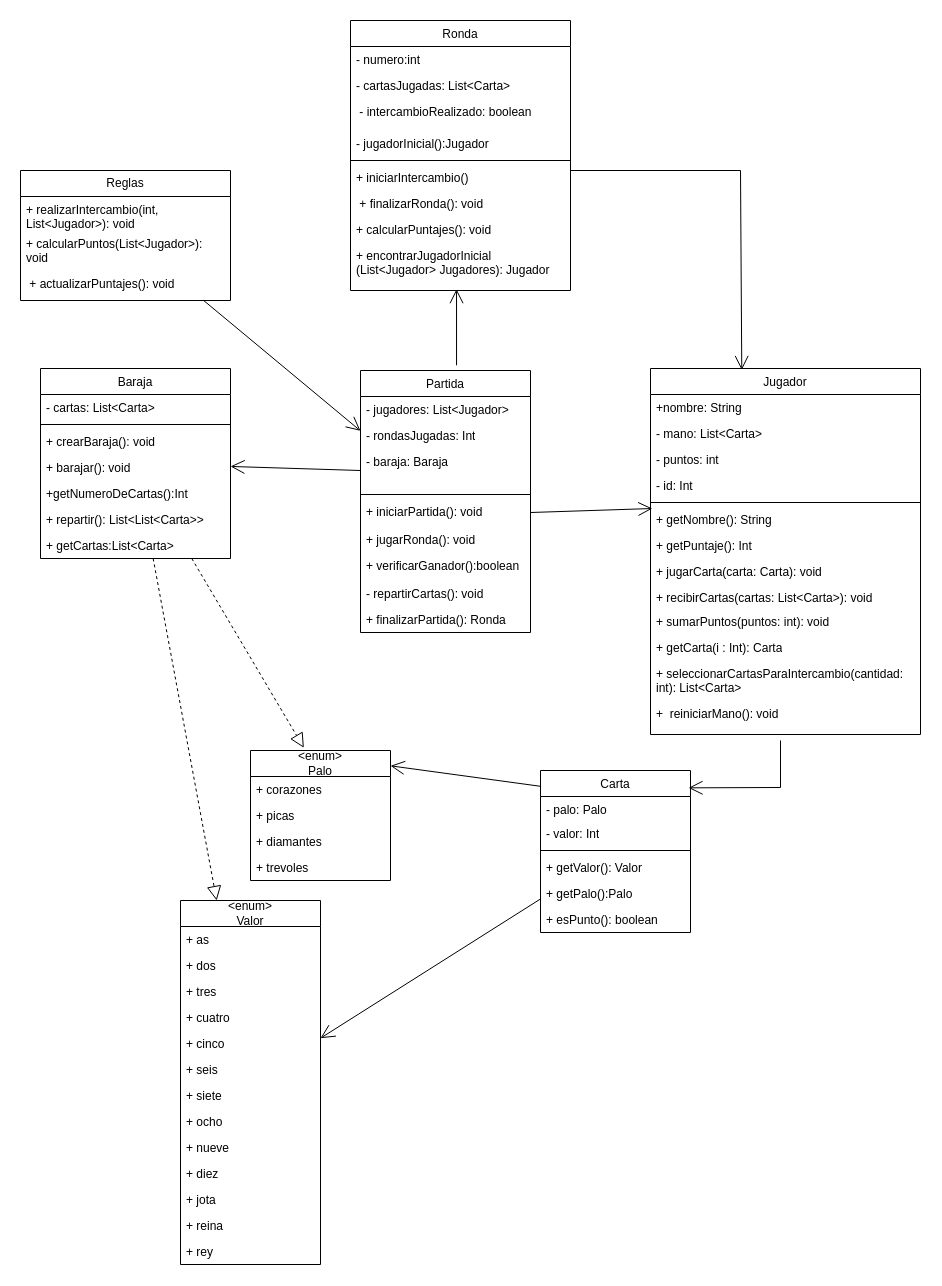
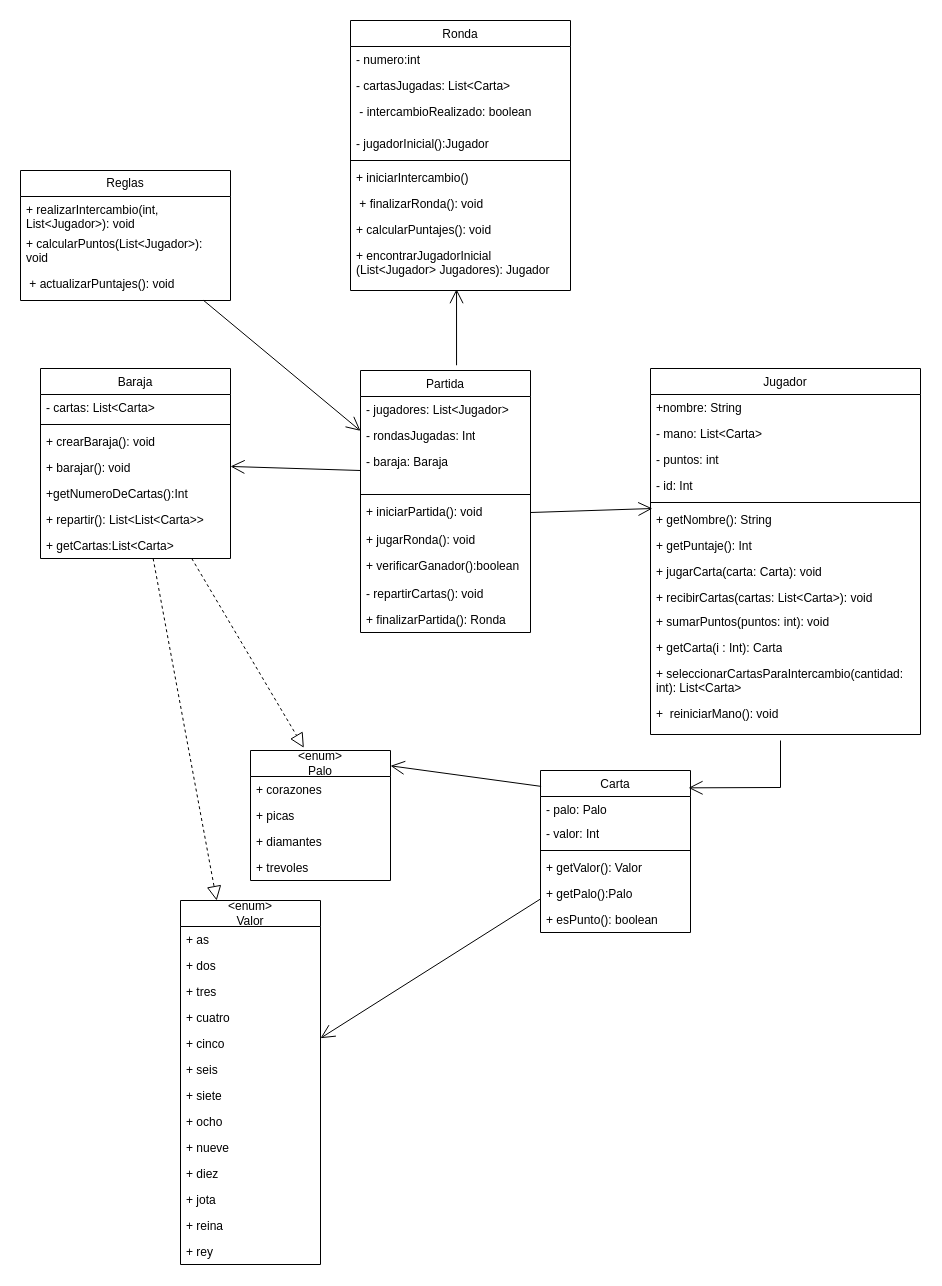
(741, 185) -> none
